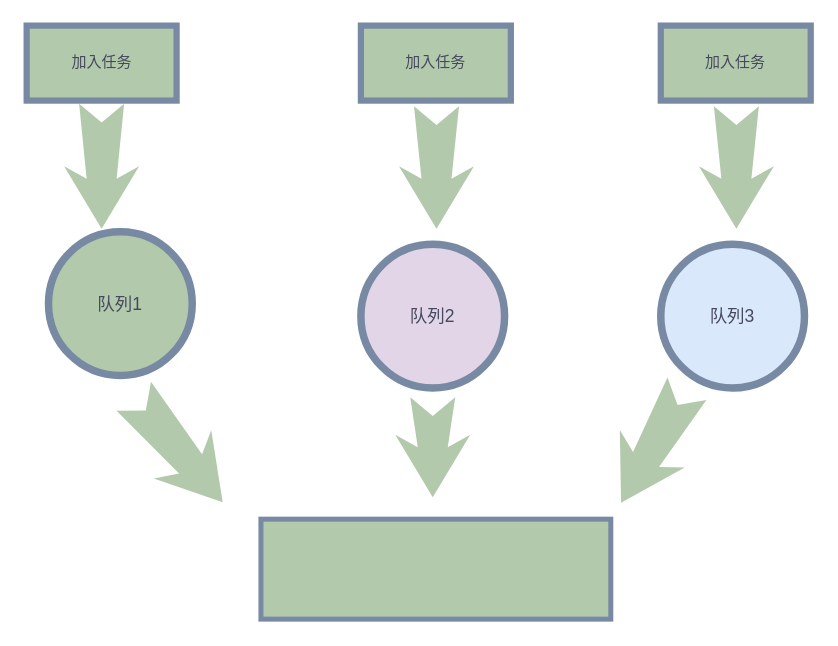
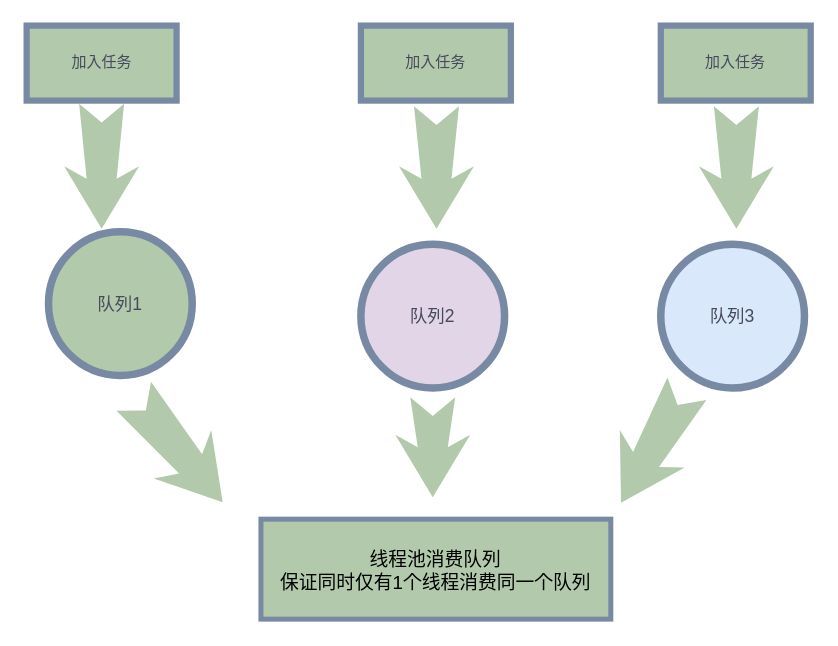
none -> (436, 570)
